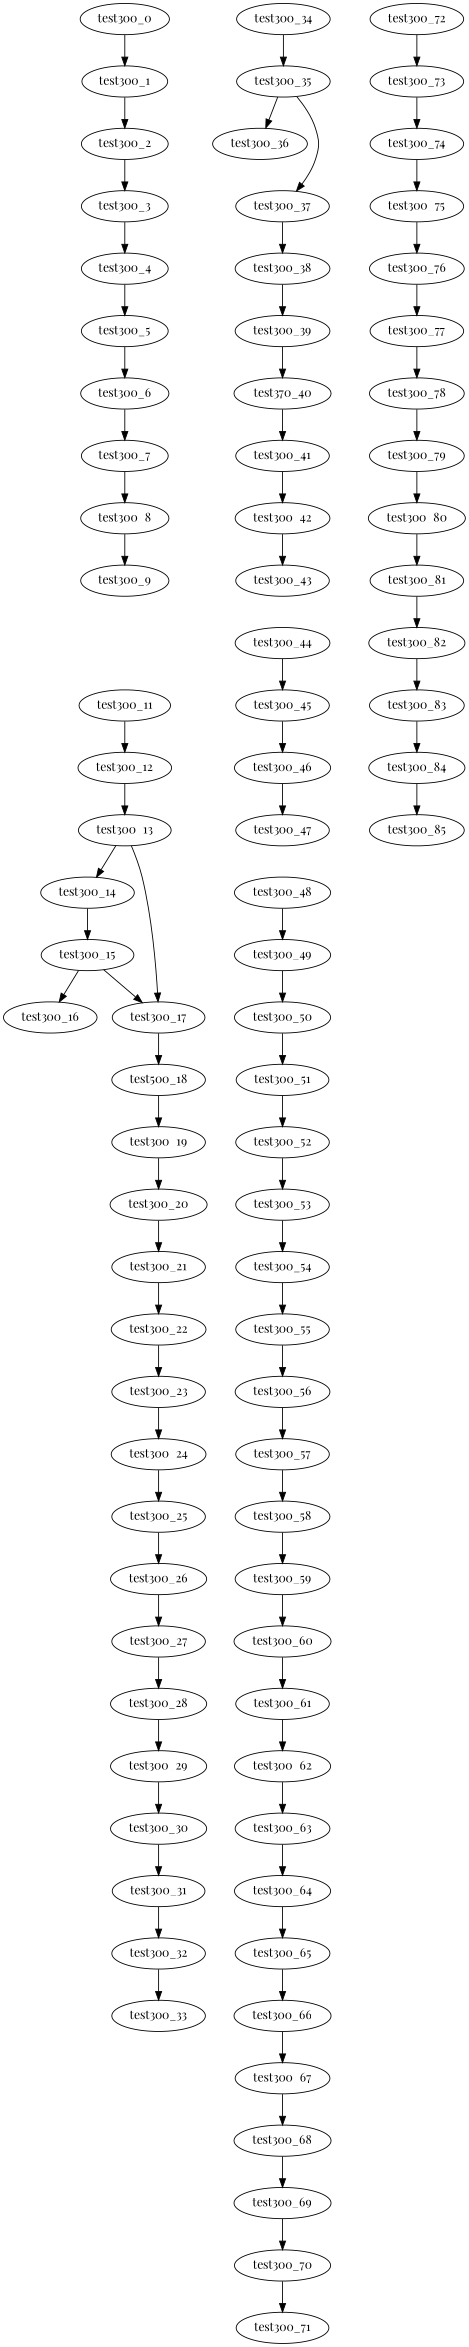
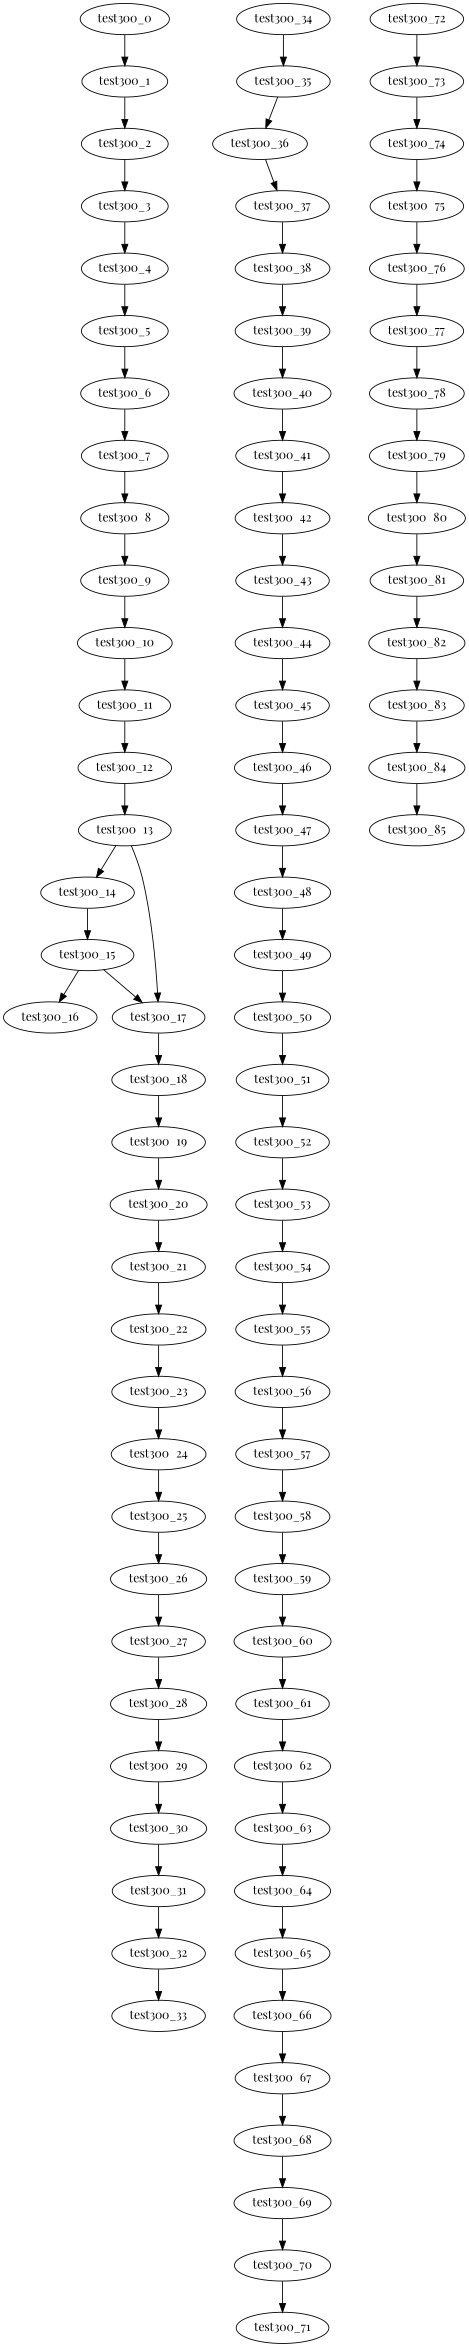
(318, 140) -> (270, 171)
(283, 393) -> (283, 393)
none -> (283, 608)
none -> (125, 643)
none -> (283, 857)
(159, 1080) -> (159, 1080)
